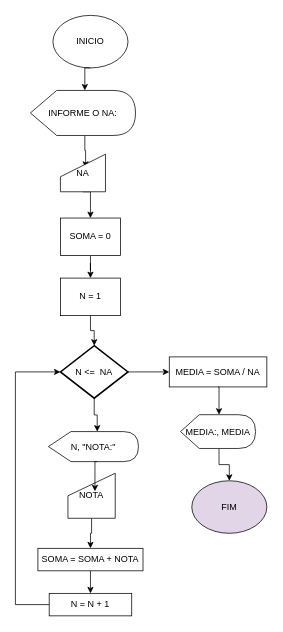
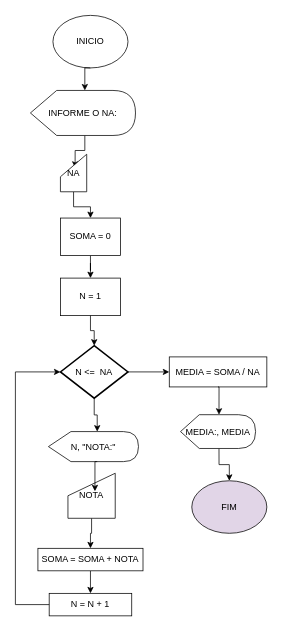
(83, 173) -> (74, 173)
